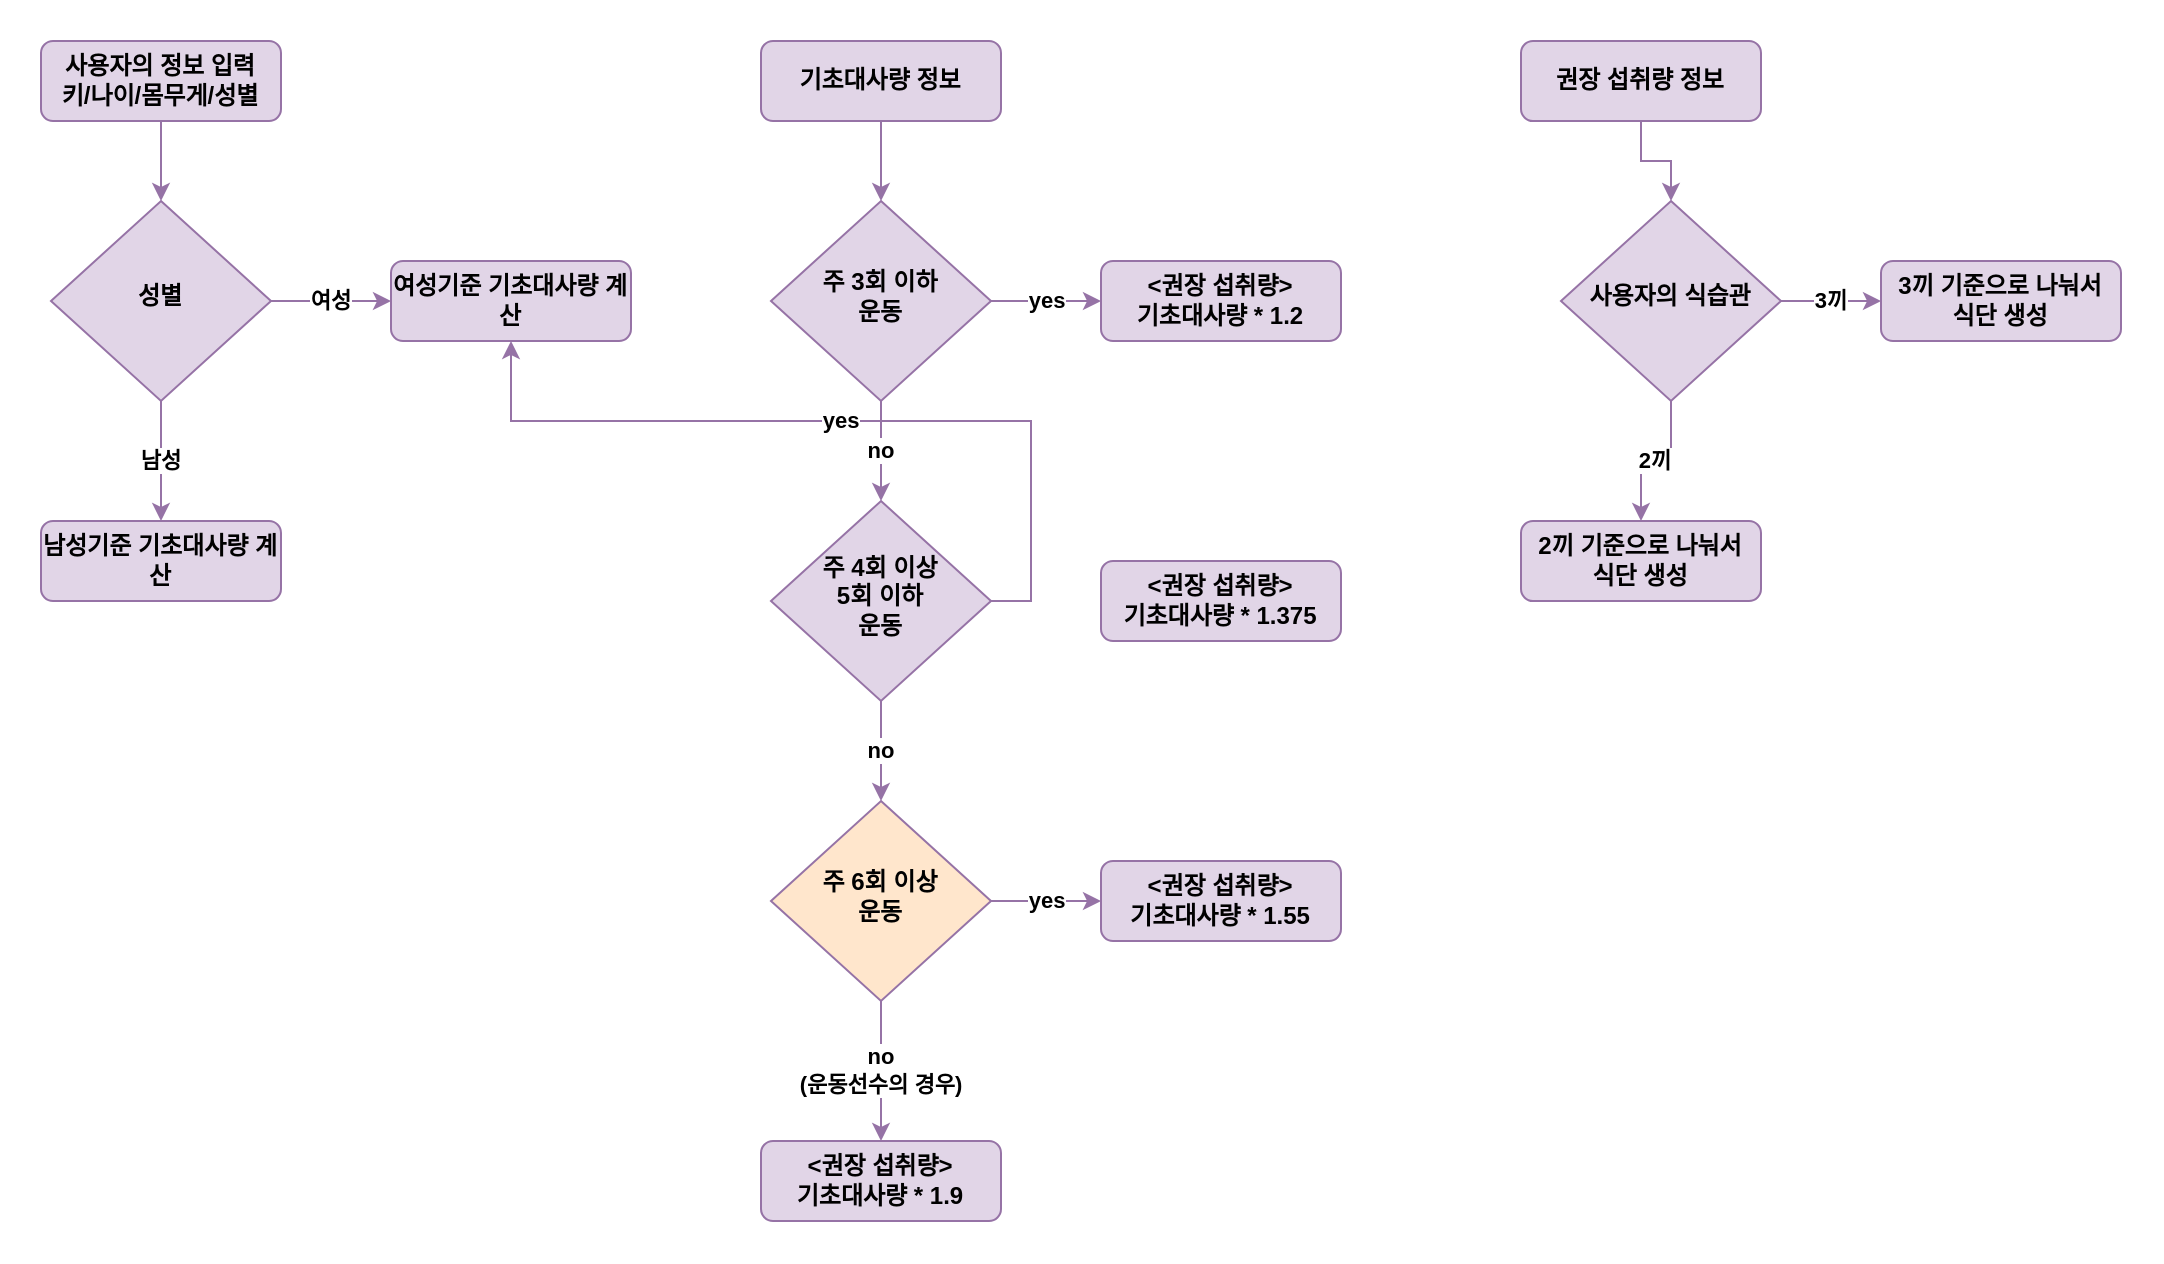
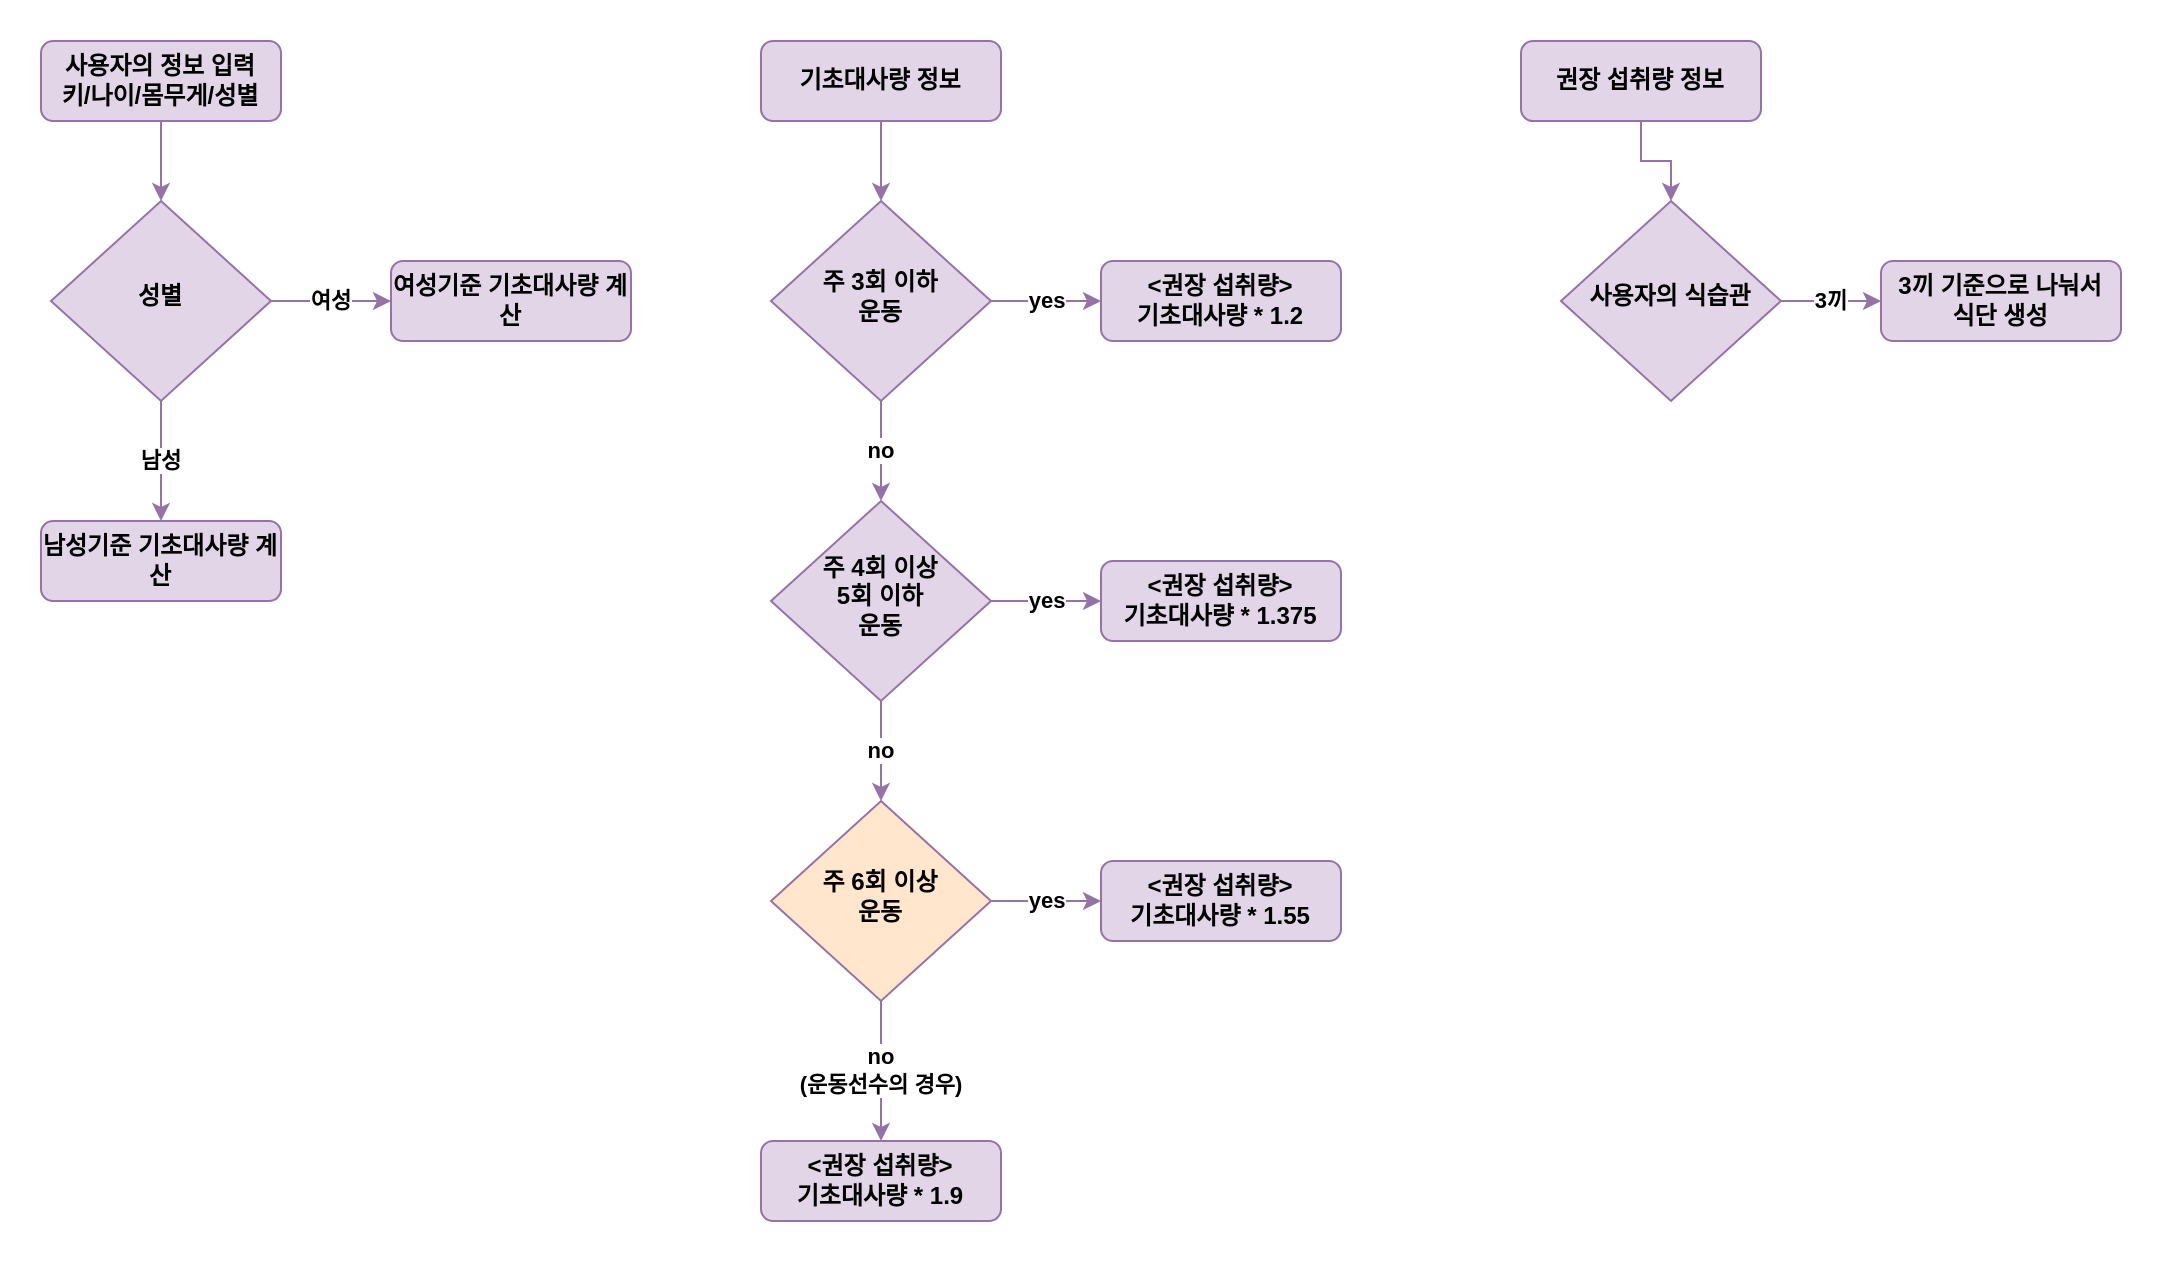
(830, 421) -> (1057, 601)
(1641, 469) -> none
(1641, 561) -> none
